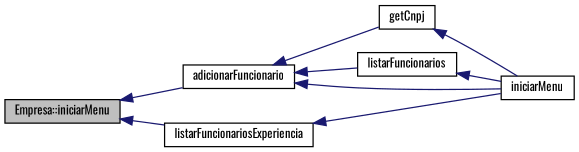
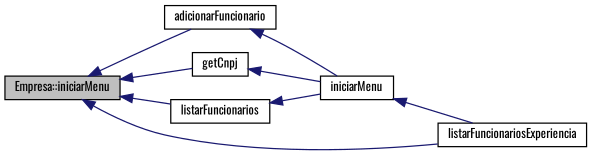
(332, 44) -> (162, 73)
(332, 70) -> (152, 101)
(413, 107) -> (439, 113)
